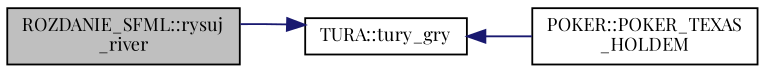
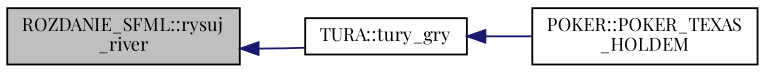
(264, 24) -> (282, 48)
